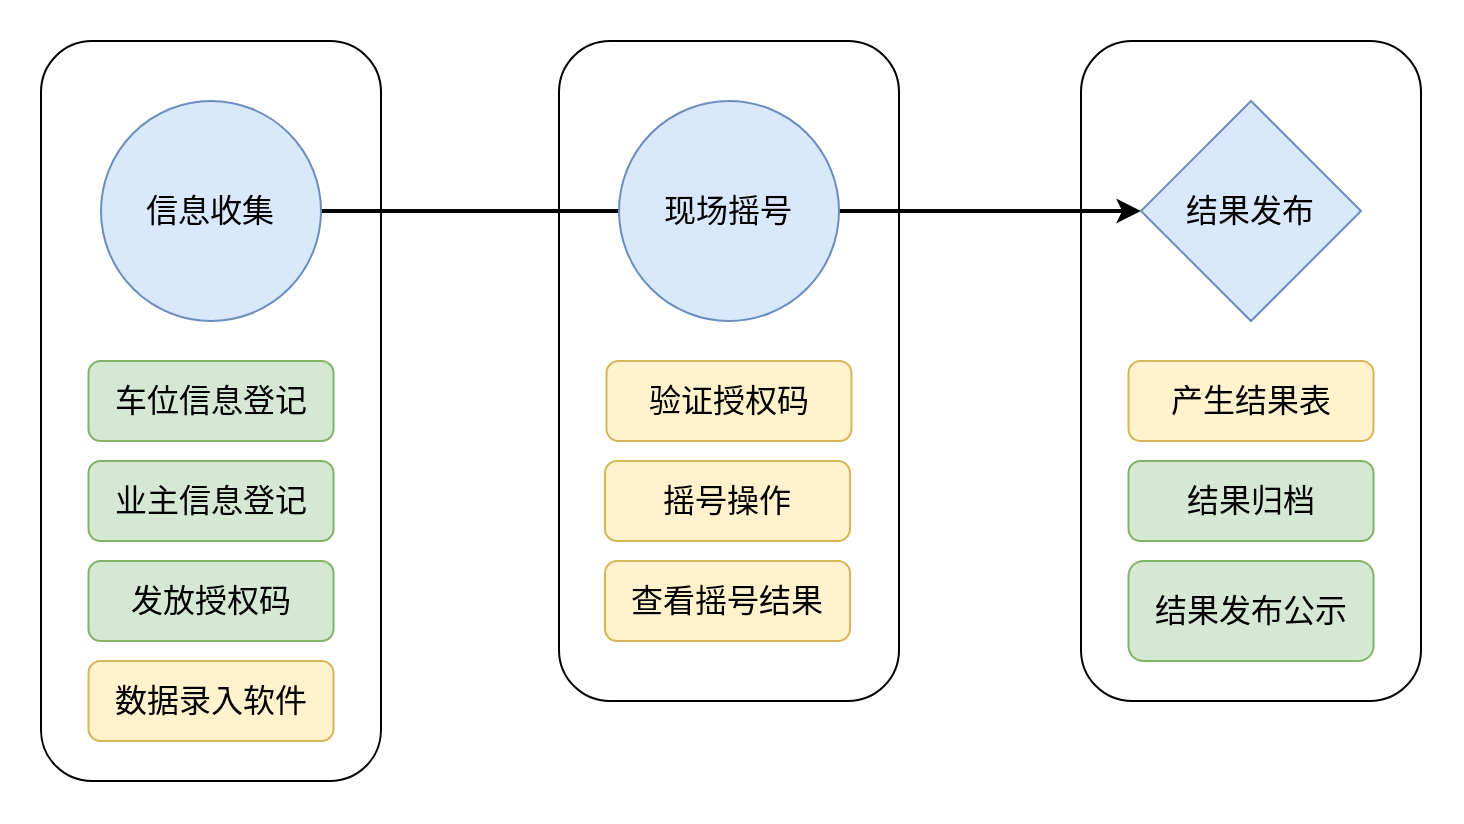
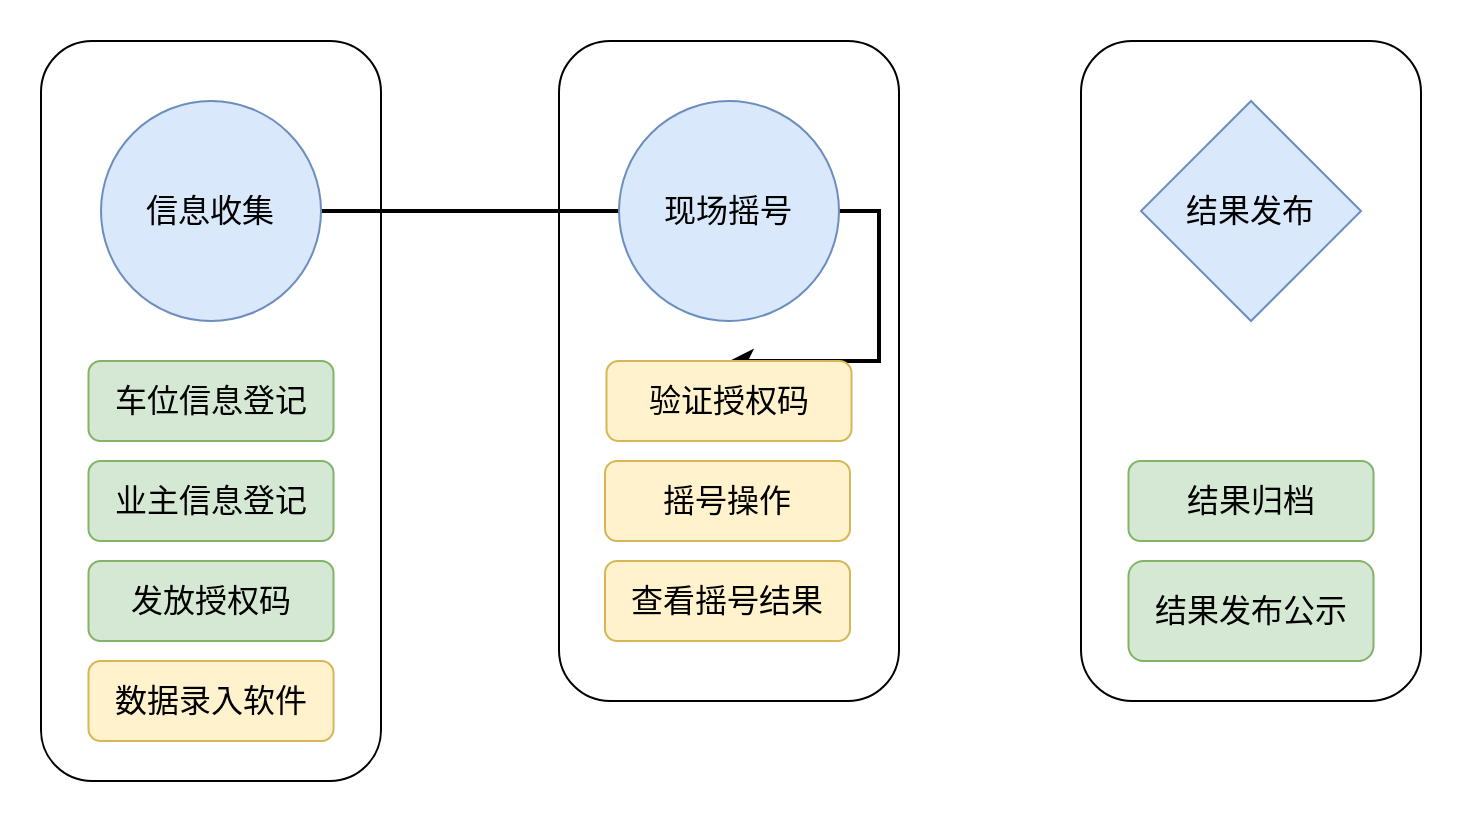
(999, 211) -> (879, 350)
(1251, 401) -> none
